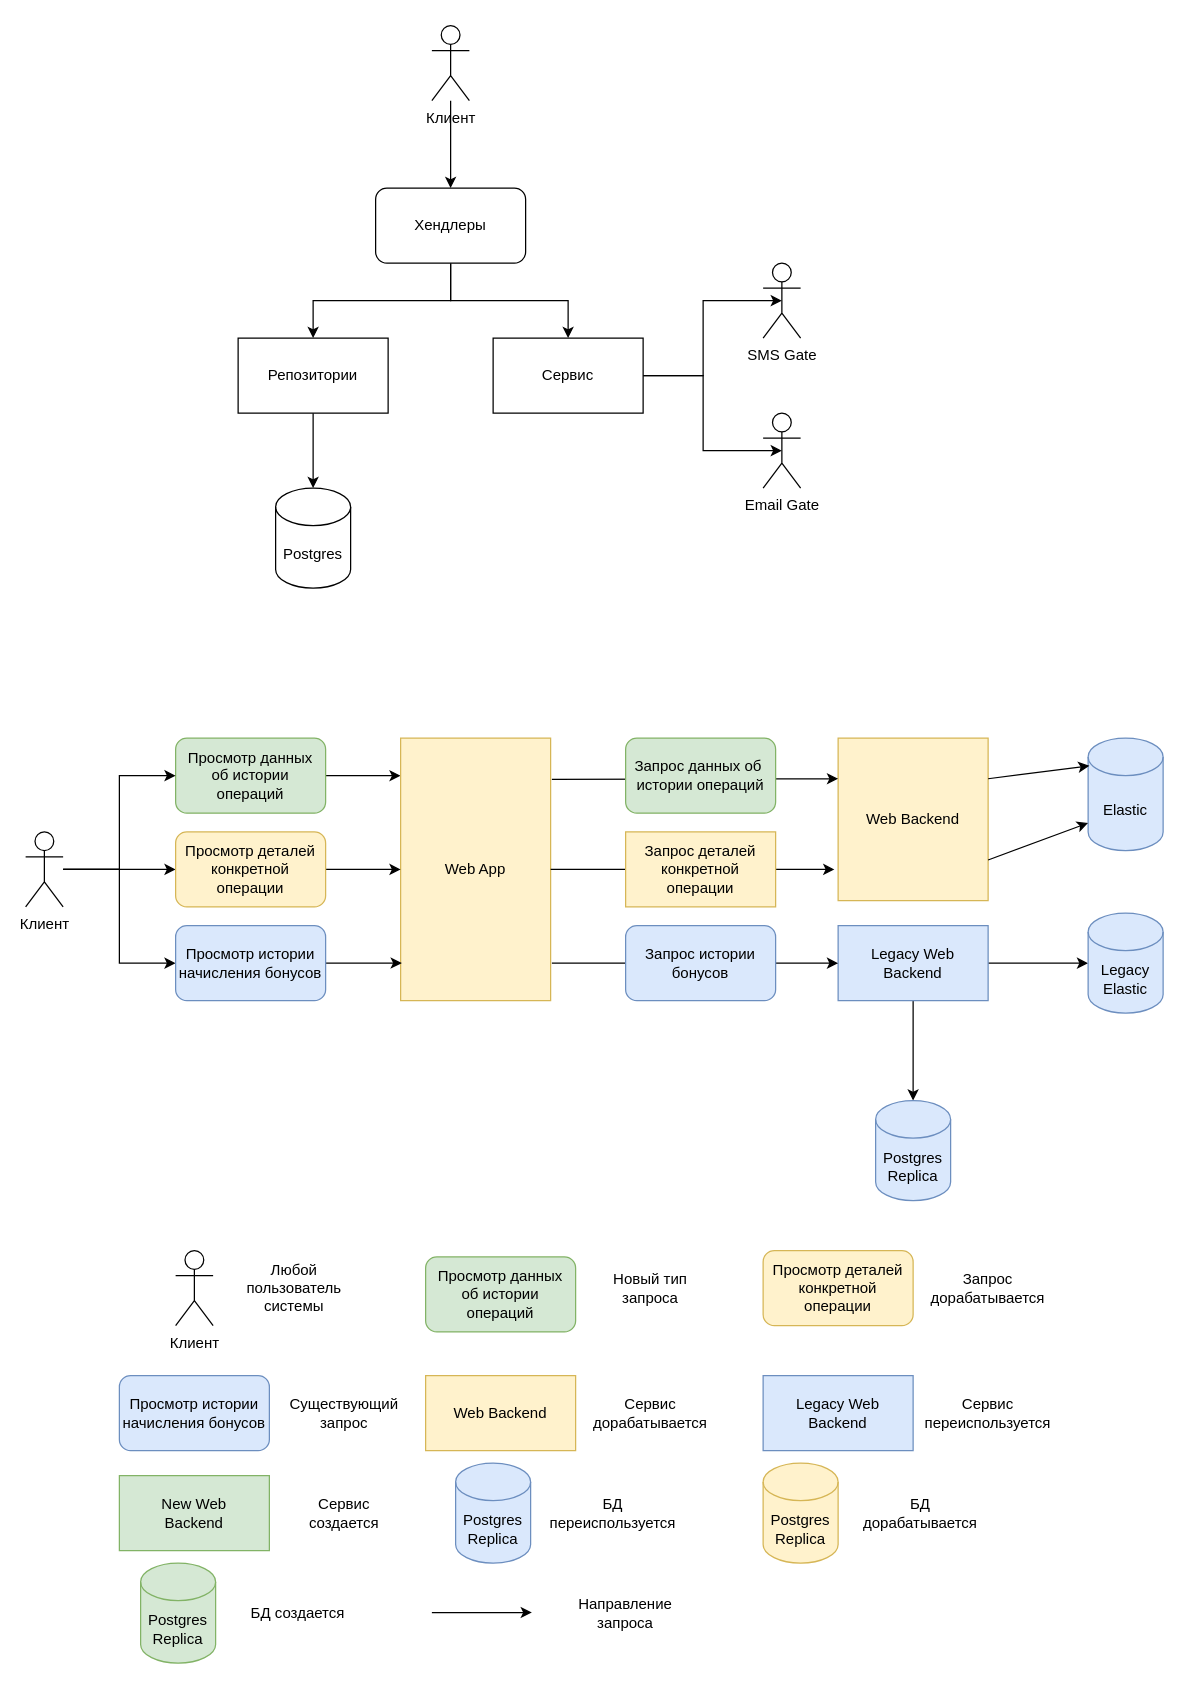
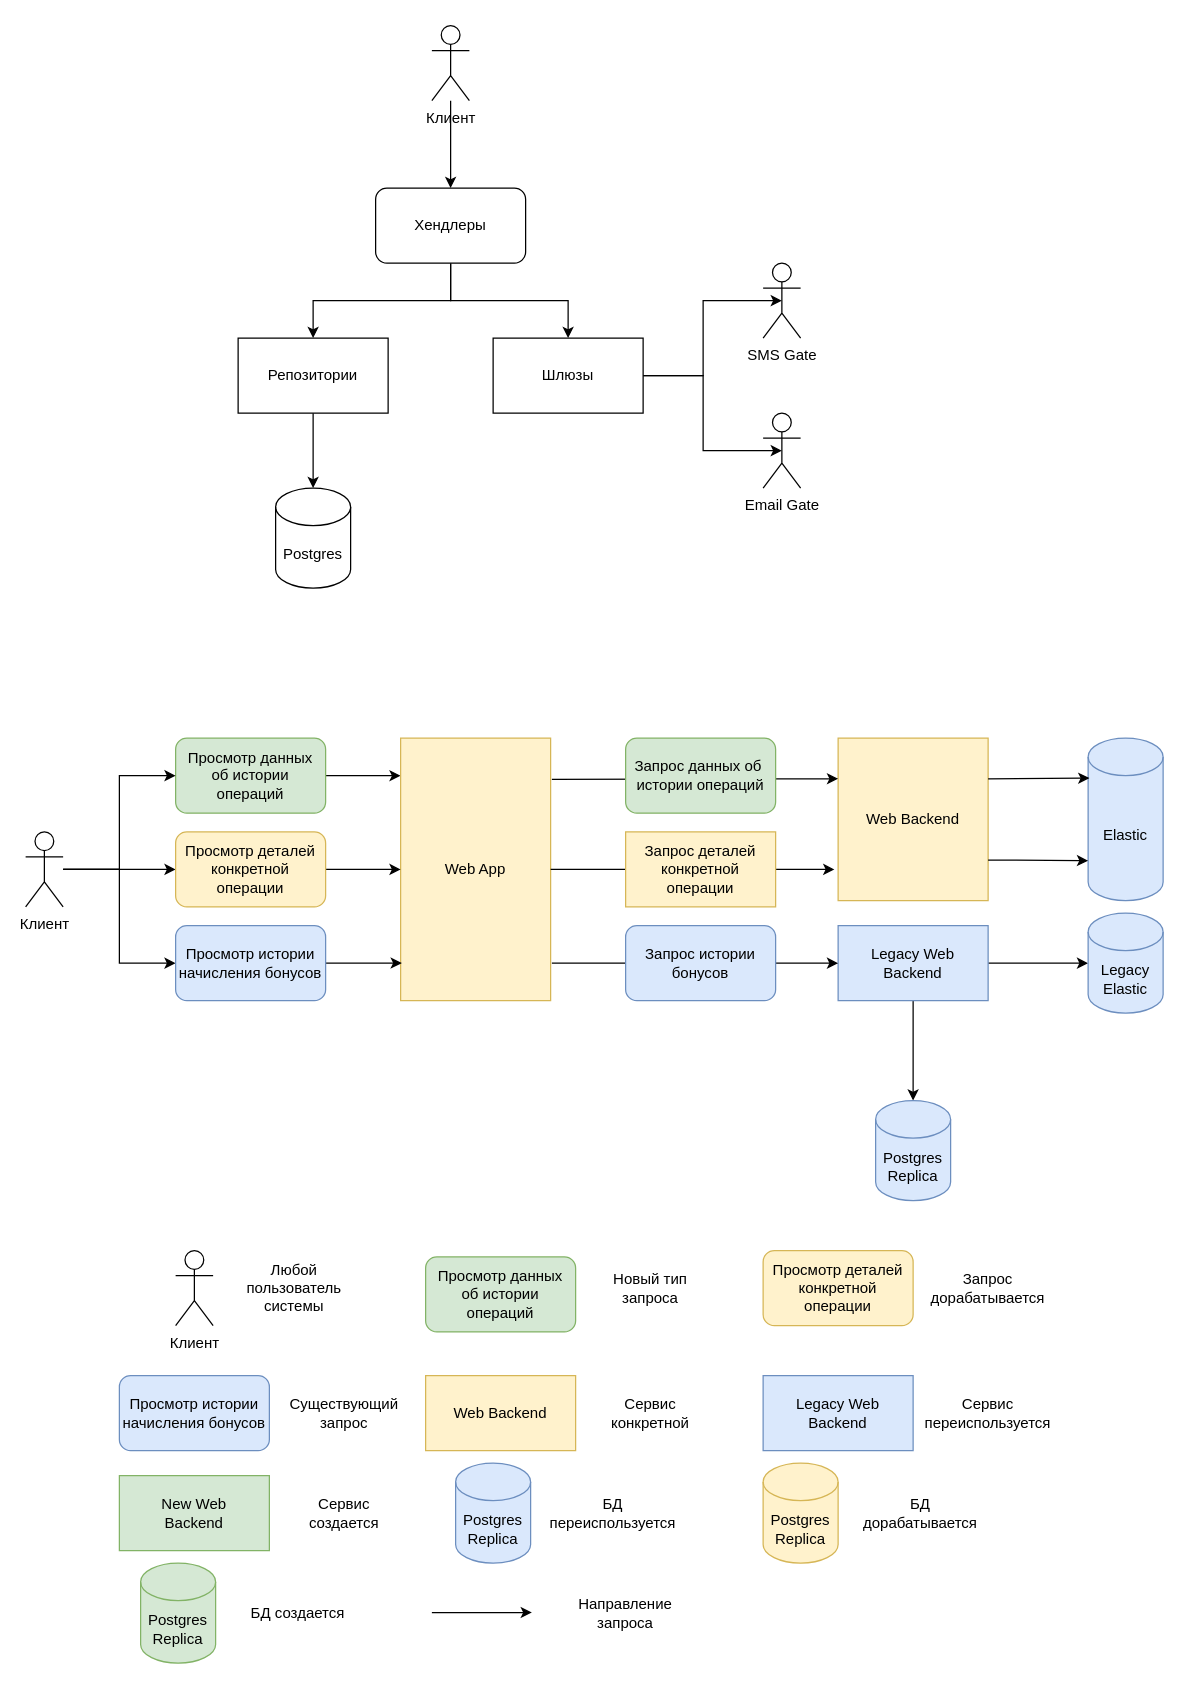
(568, 376) -> (568, 376)
(1126, 794) -> (1126, 819)
(651, 1413) -> (651, 1413)
